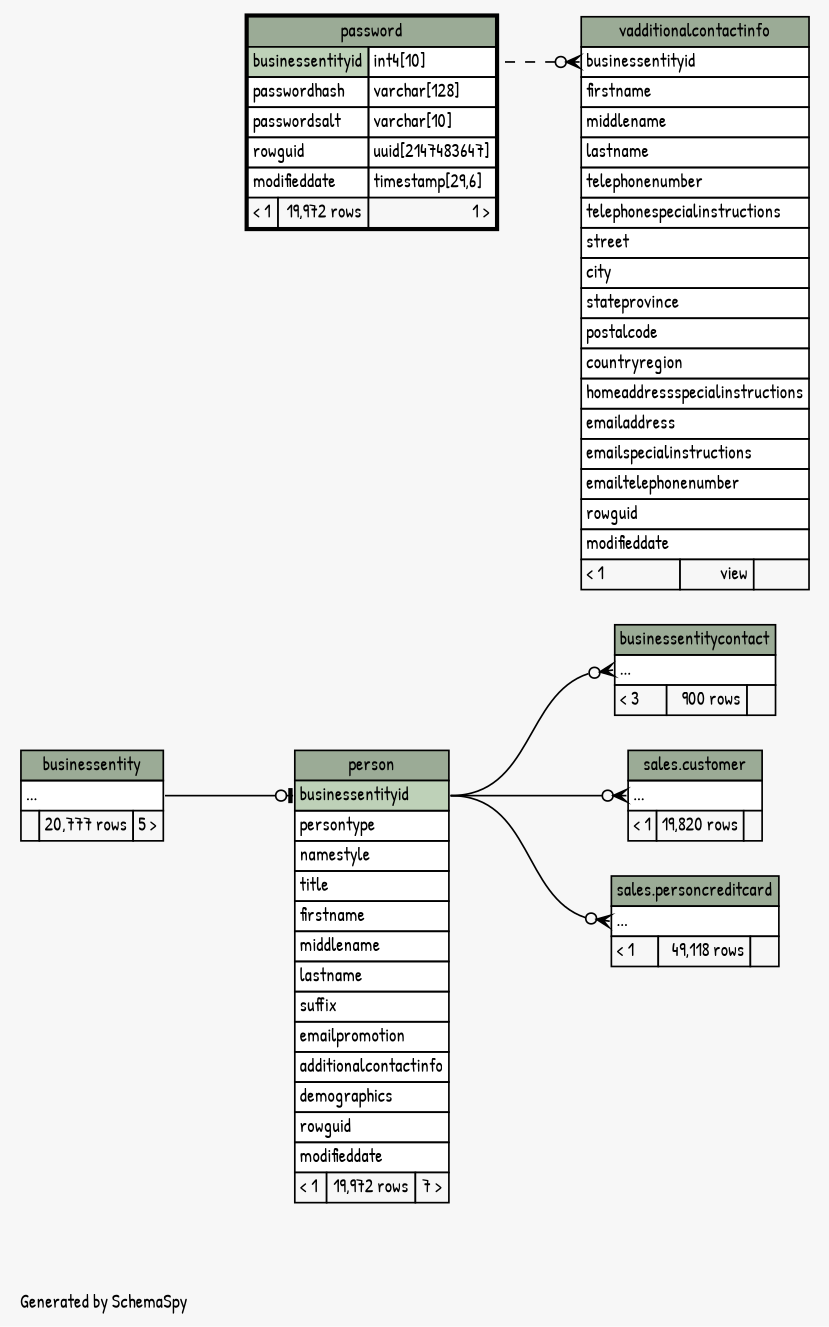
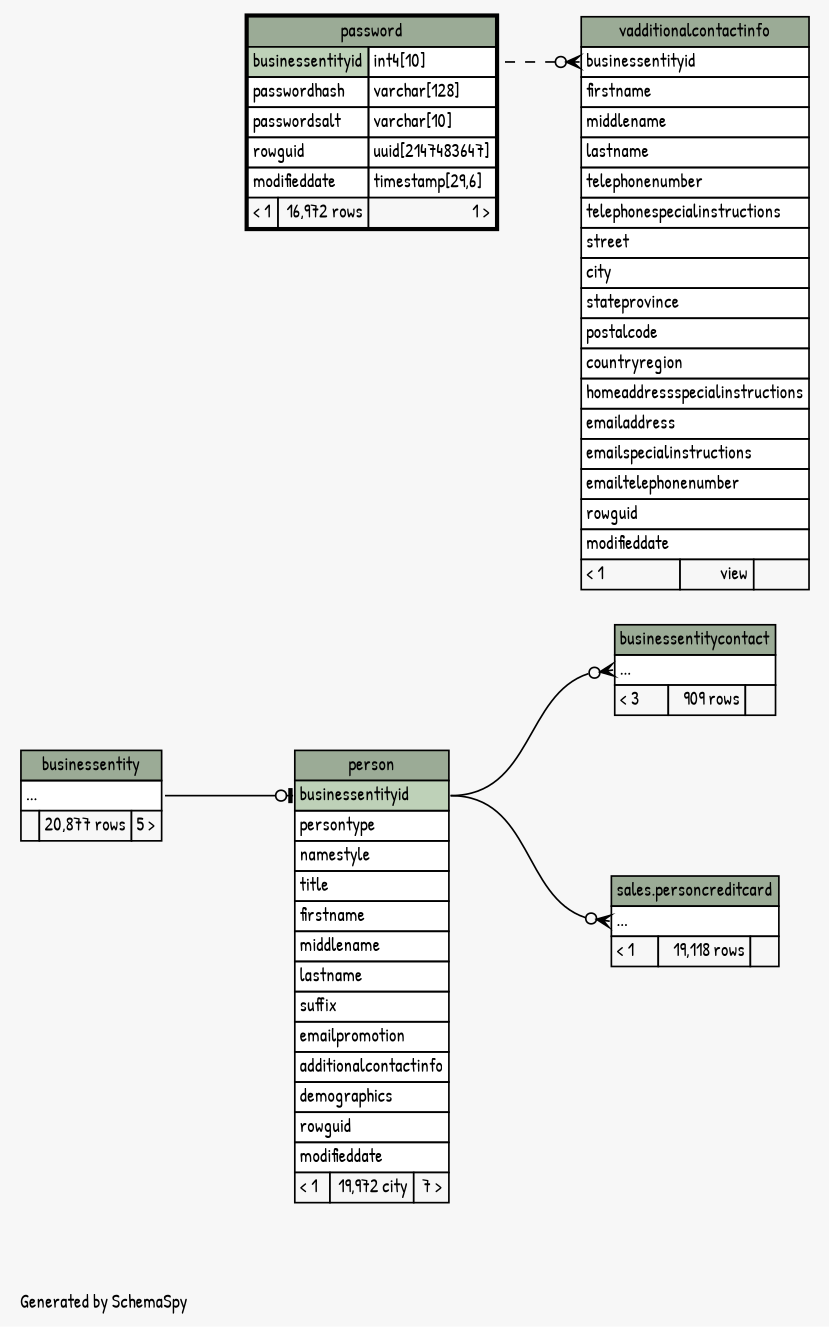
(325, 212) -> (325, 212)
(712, 699) -> (712, 699)
(695, 796) -> none
(86, 825) -> (85, 825)
(709, 951) -> (709, 951)
(372, 1187) -> (374, 1187)
